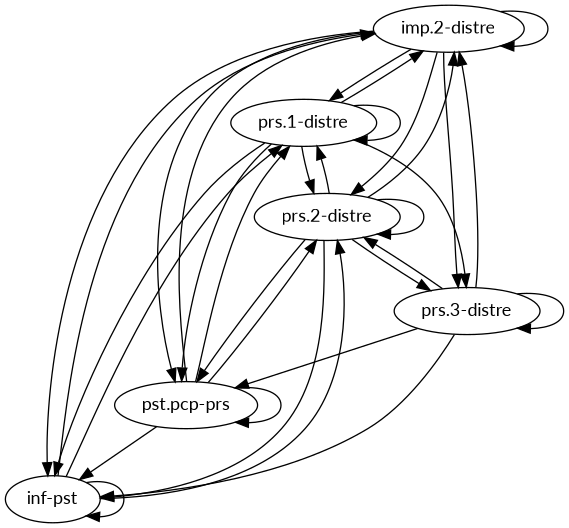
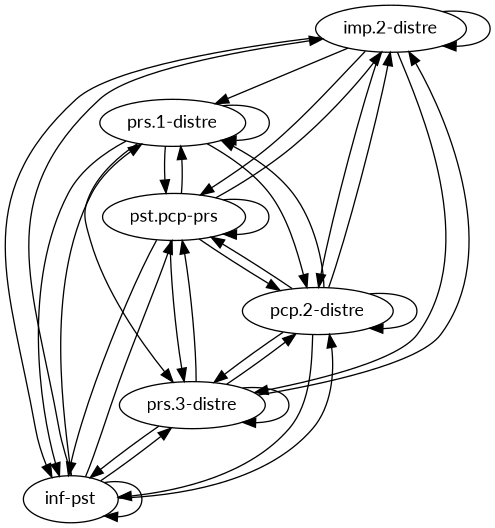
(377, 81) -> none
(327, 217) -> (318, 311)
none -> (174, 305)
none -> (125, 365)
none -> (131, 459)
